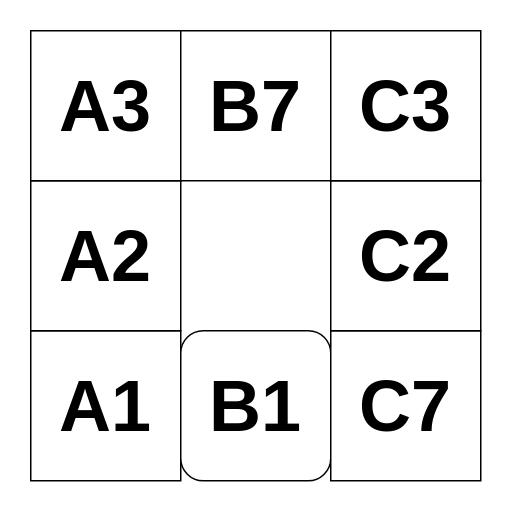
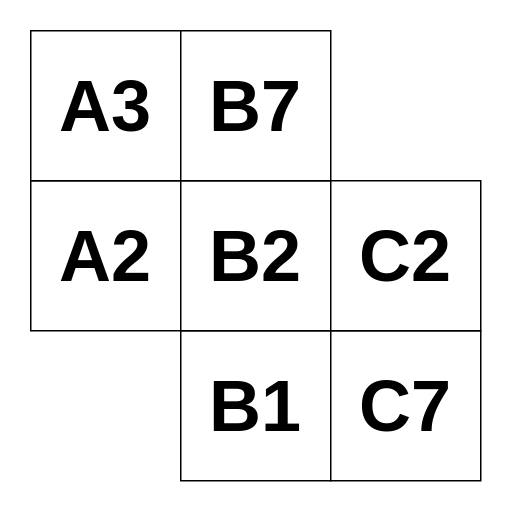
(406, 106) -> none
none -> (256, 256)
(106, 406) -> none
(256, 406) -> (256, 406)
